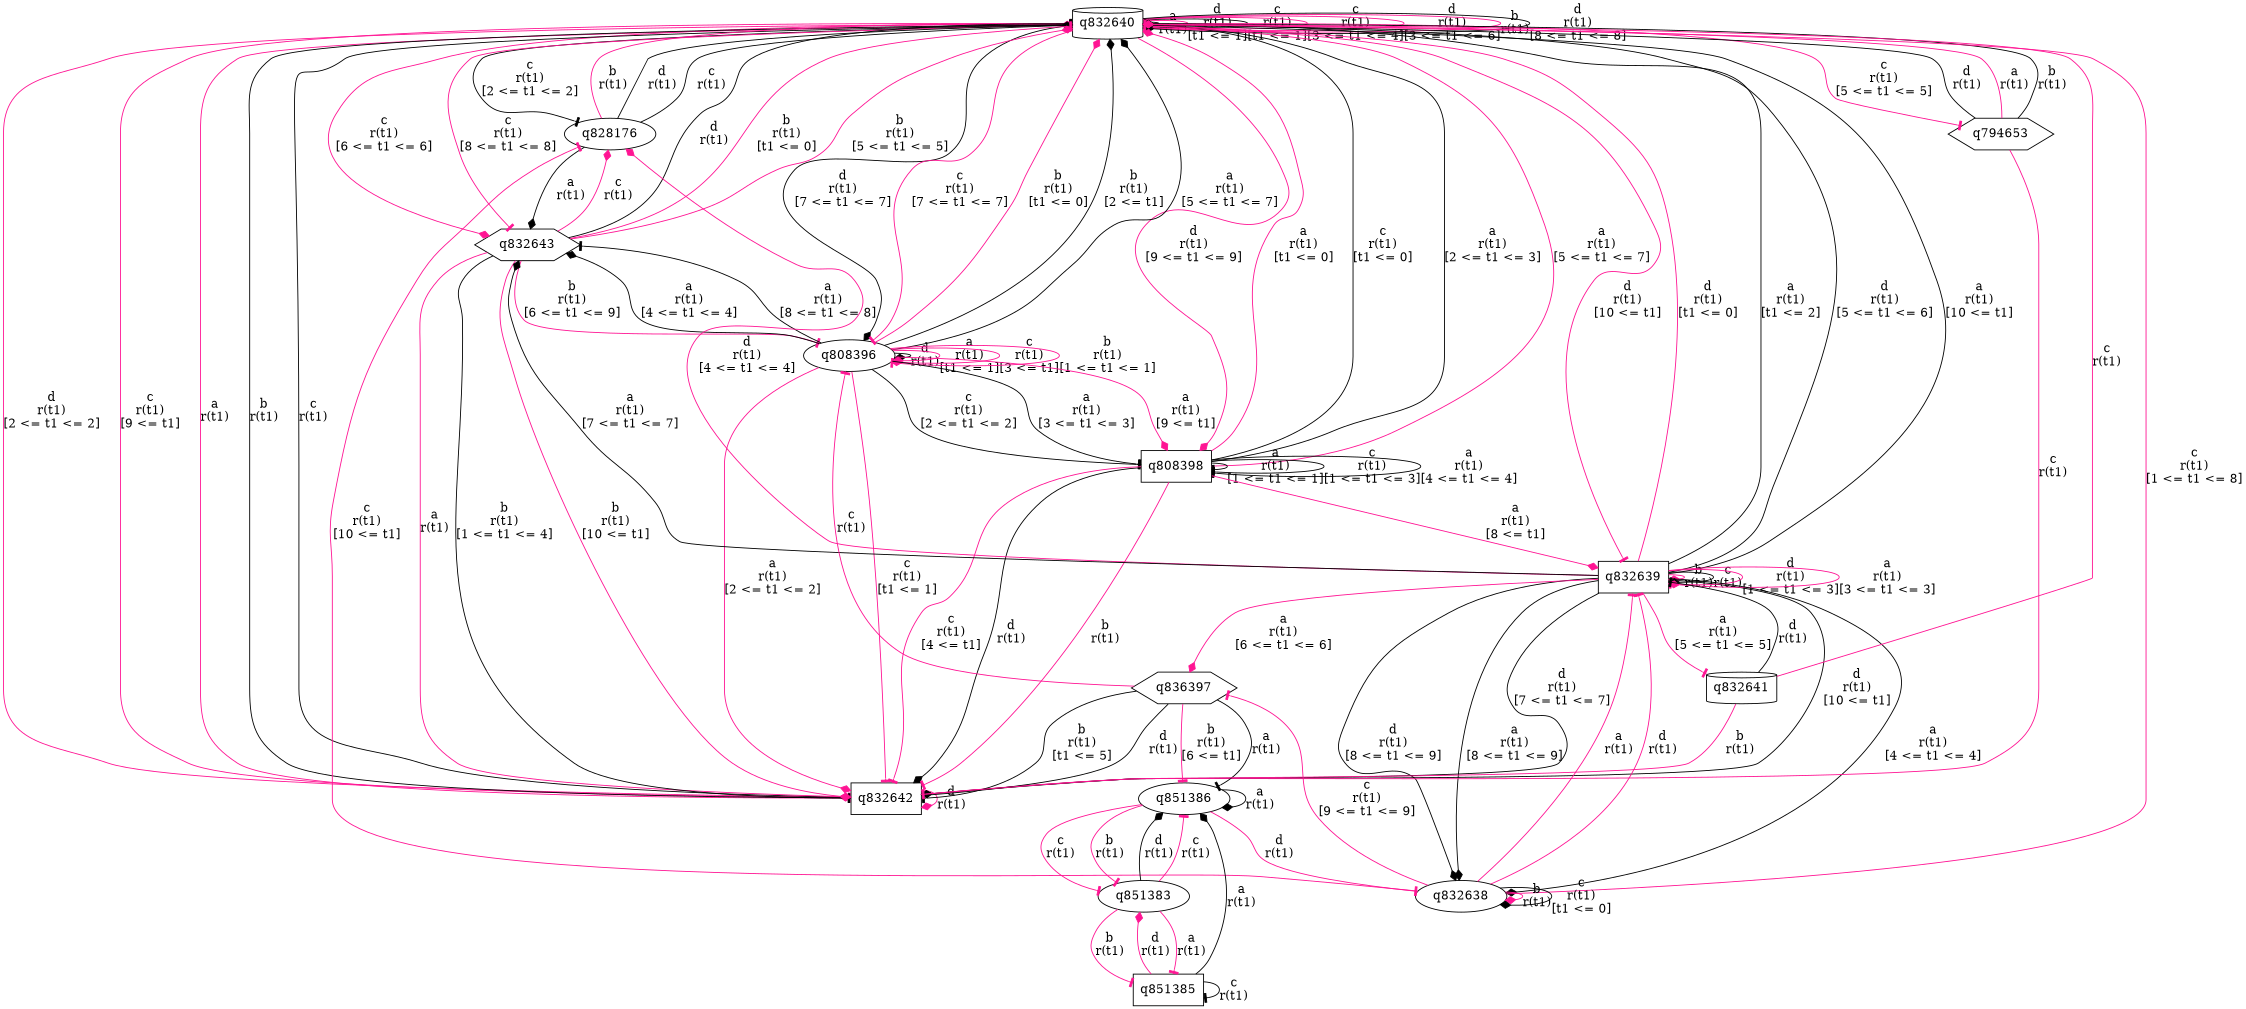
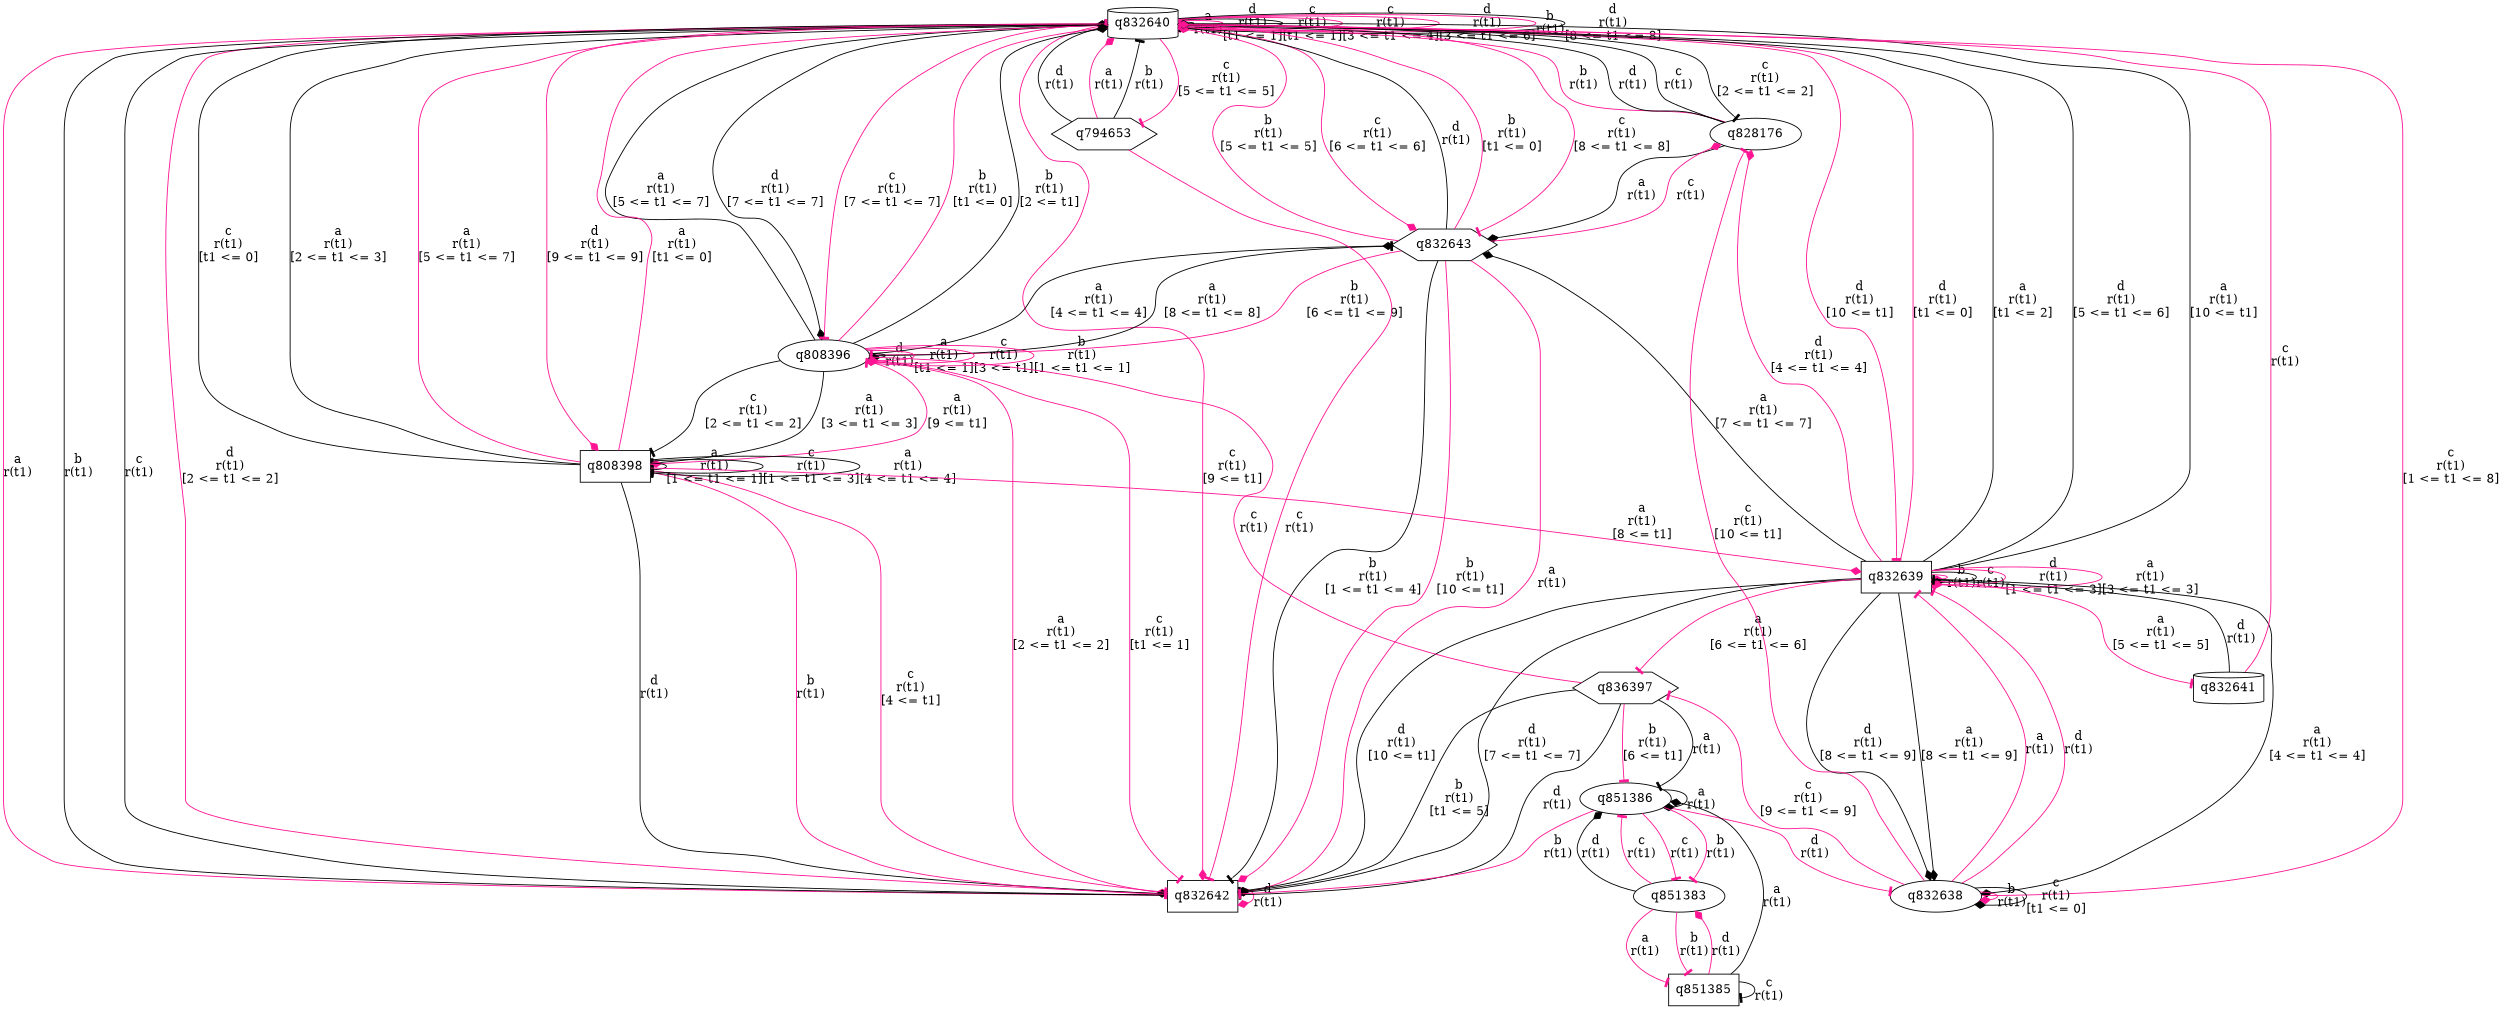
(1383, 592) -> (1741, 601)
(1346, 777) -> (1491, 868)
